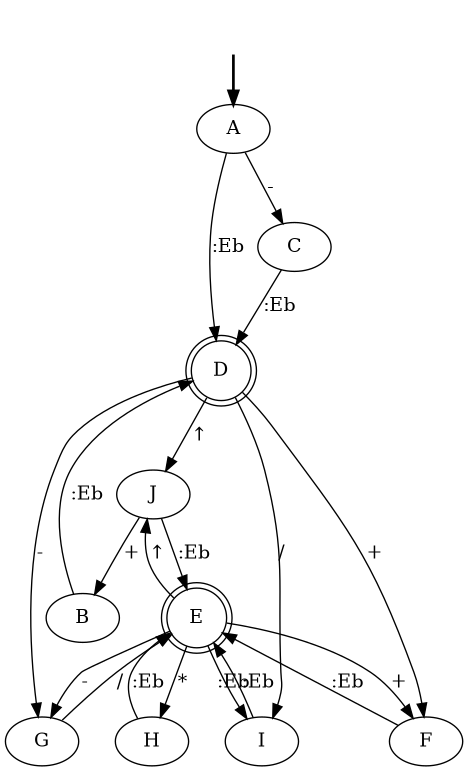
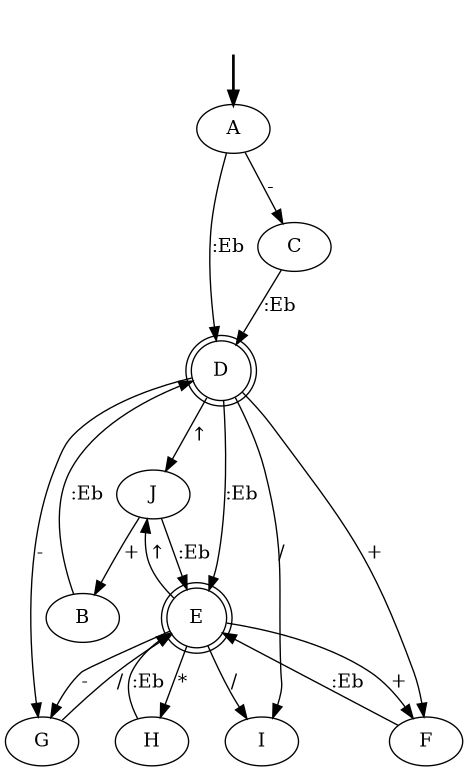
(234, 682) -> (234, 682)
(239, 685) -> (225, 490)
